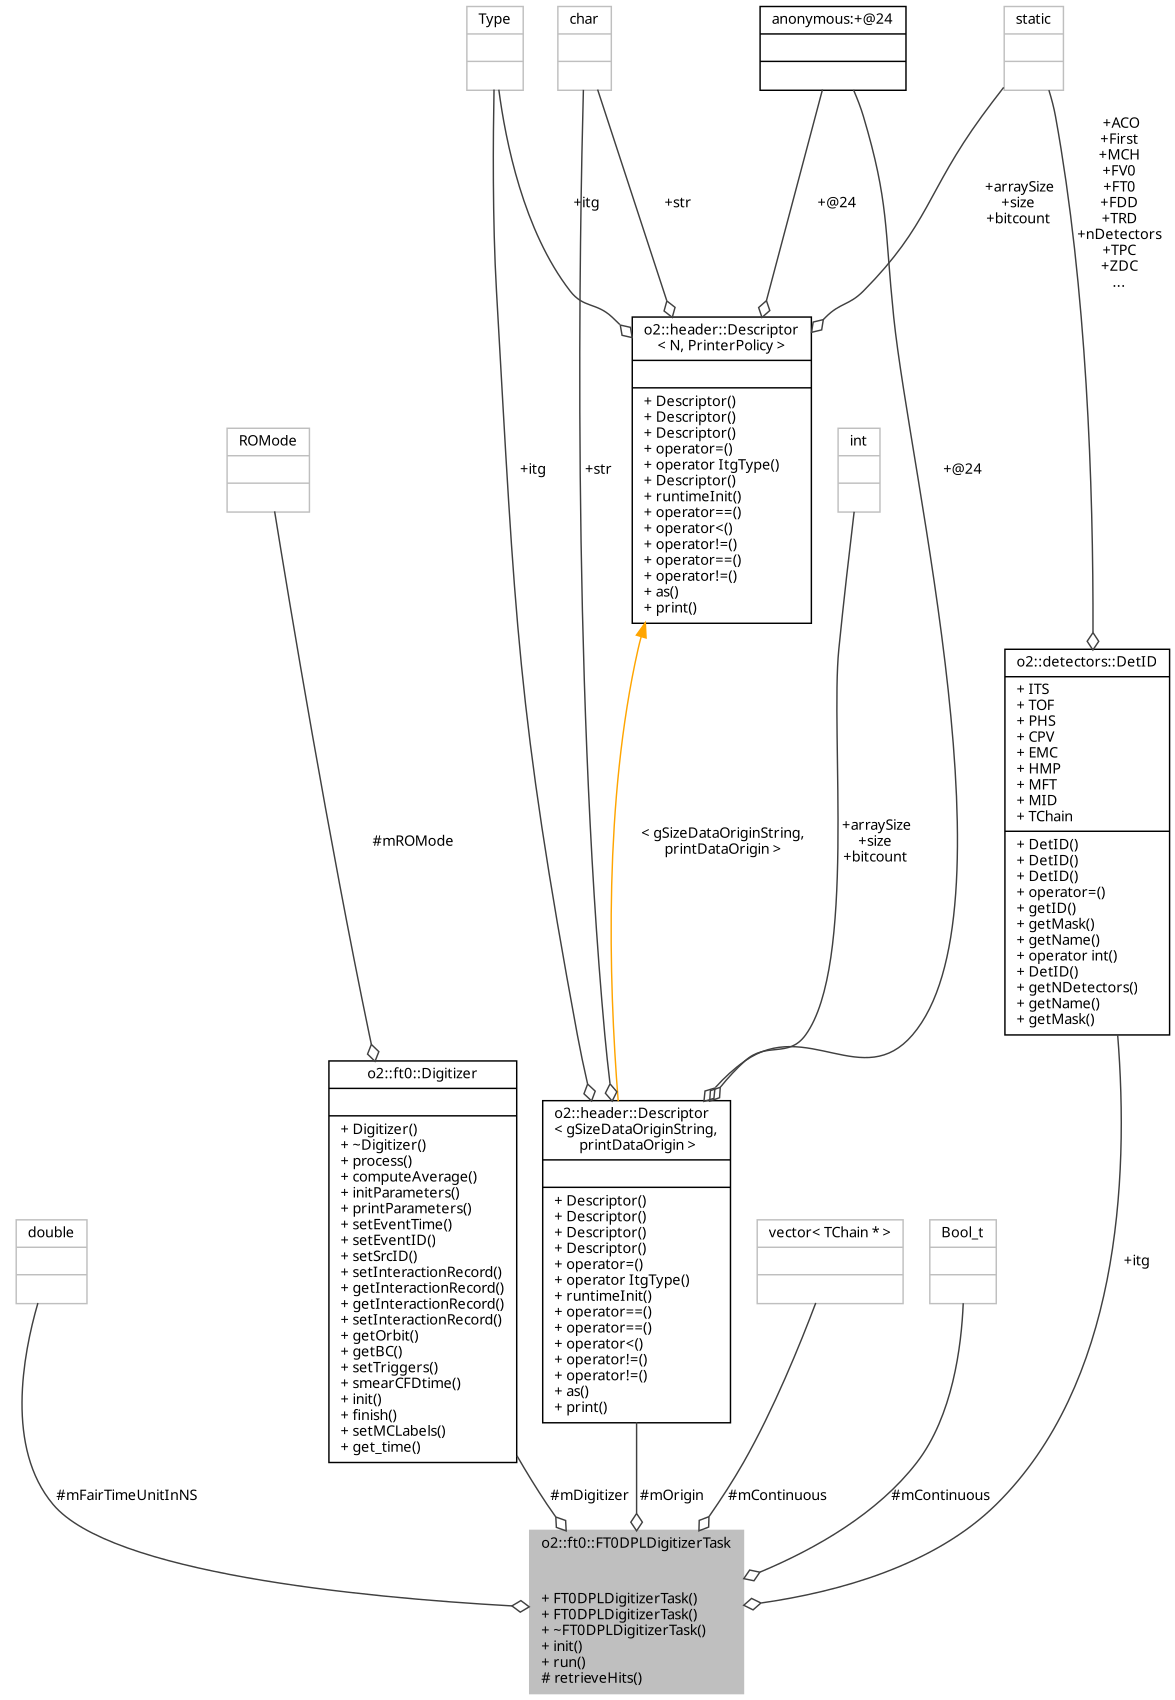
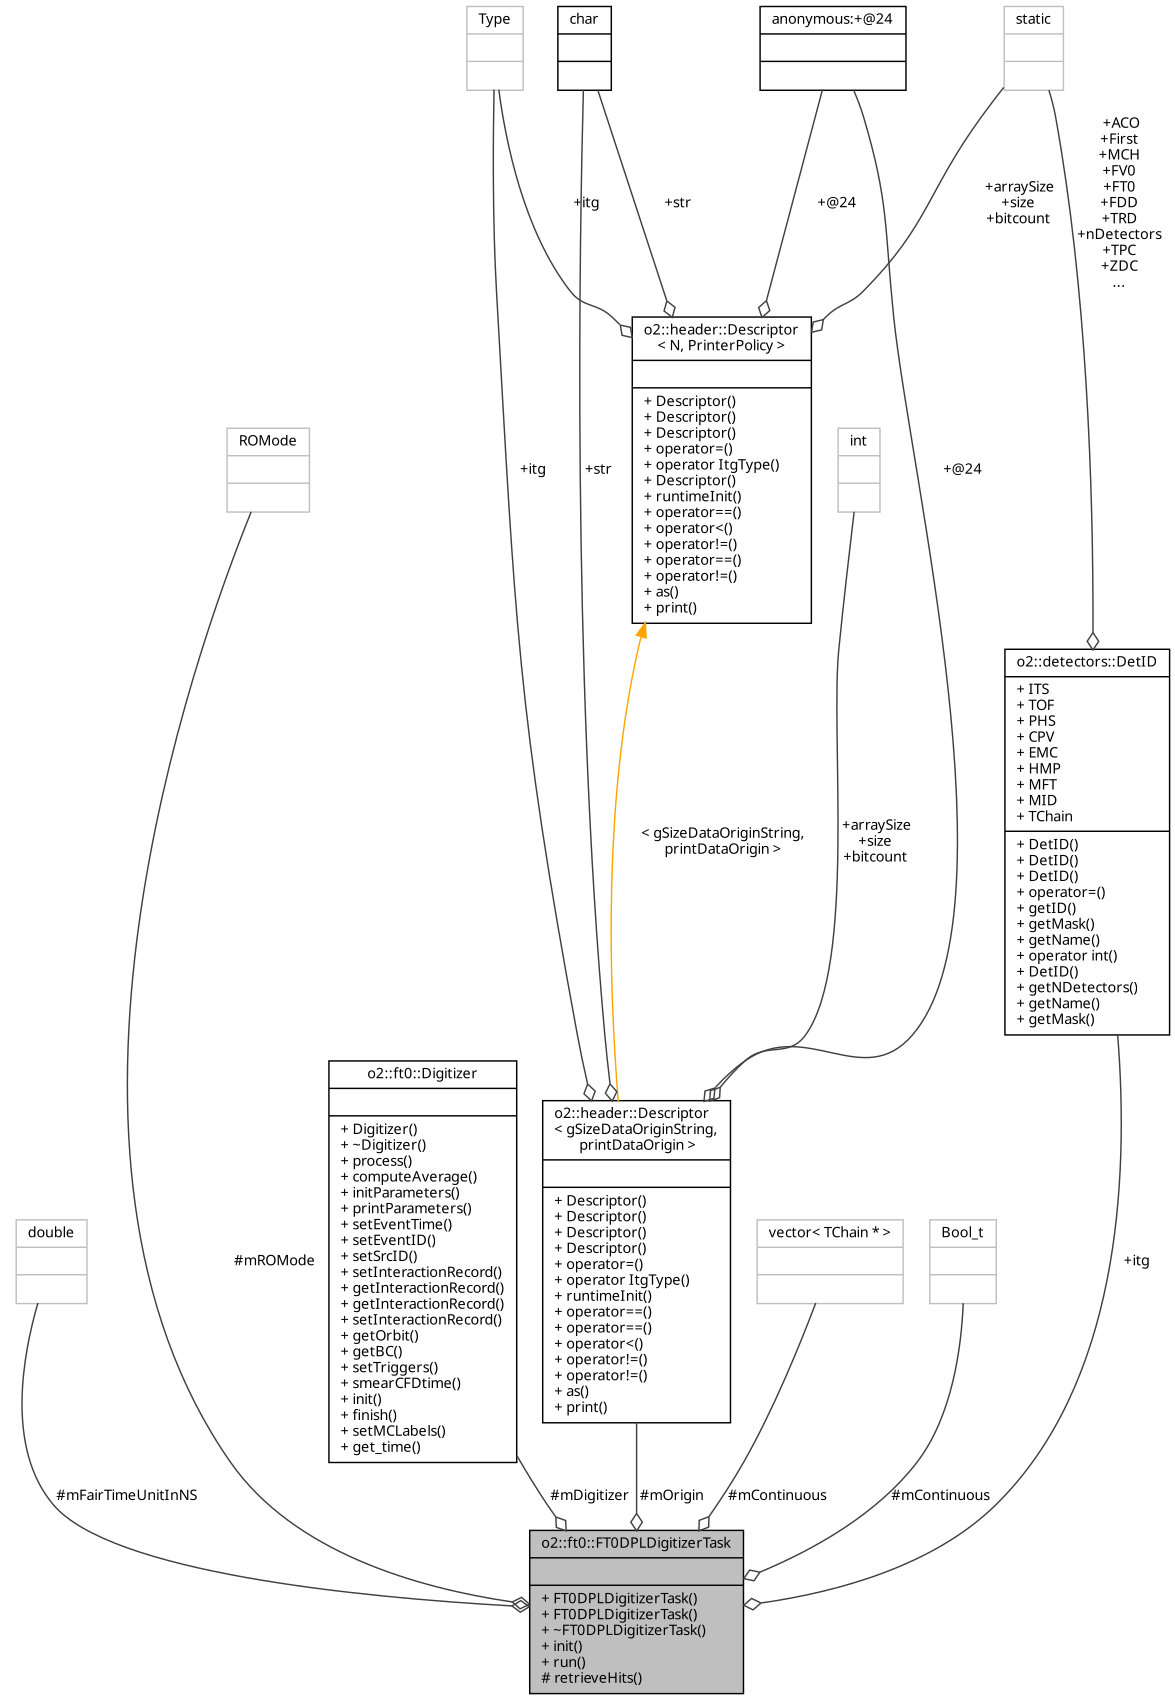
(585, 48) -> (585, 48)
(320, 778) -> (132, 1150)
(637, 1612) -> (637, 1612)
